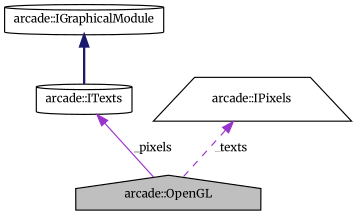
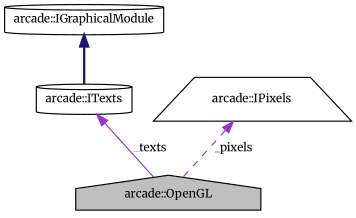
(152, 148) -> (149, 148)
(230, 148) -> (233, 148)
